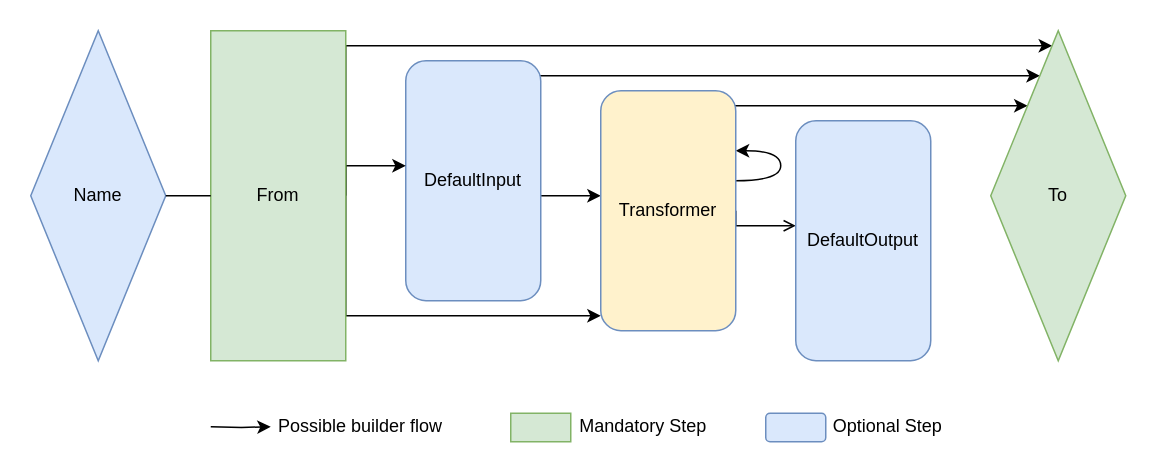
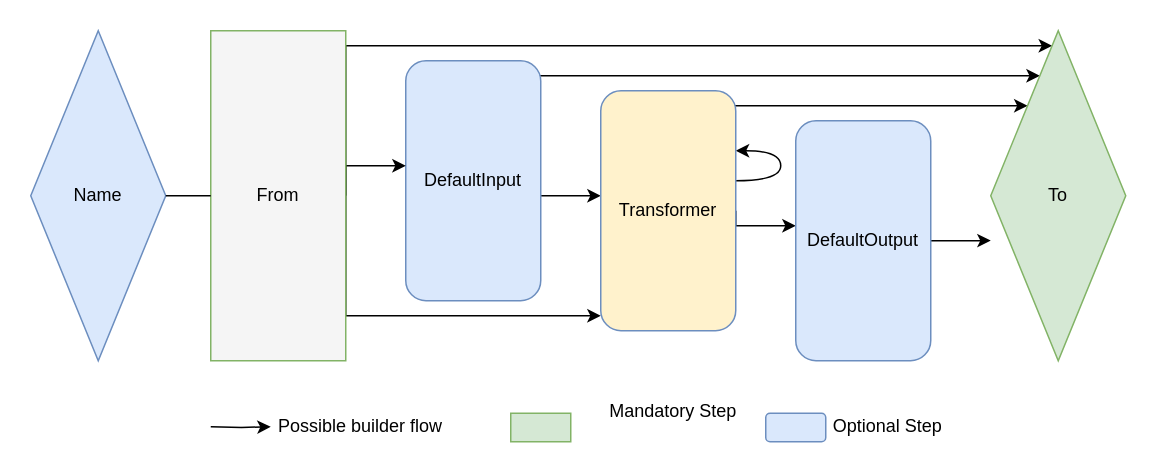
(278, 196) -> (278, 196)
(786, 226) -> (784, 226)
none -> (956, 241)
(644, 427) -> (674, 412)
